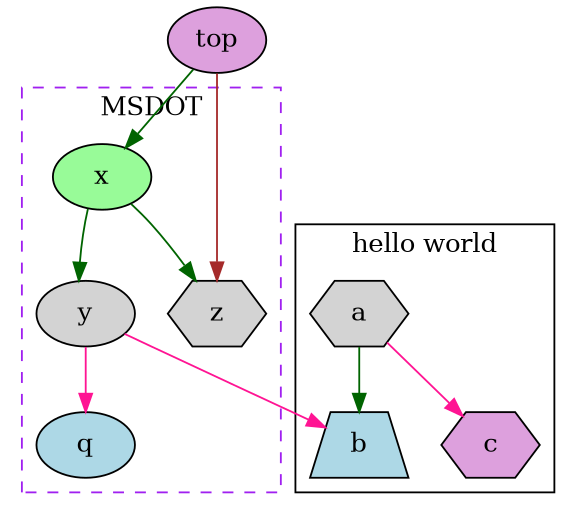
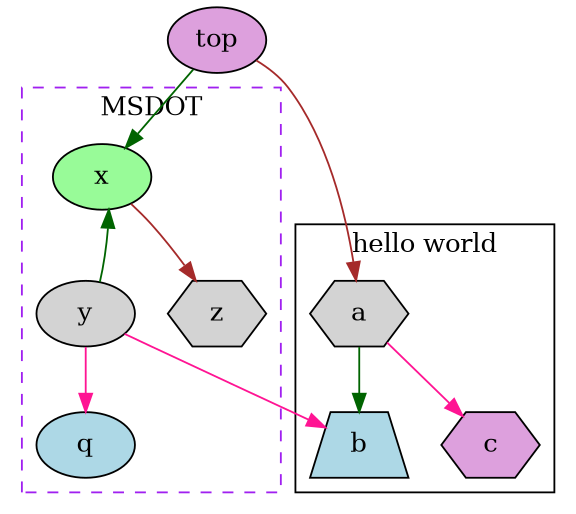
(217, 168) -> (323, 151)
(159, 233) -> (159, 233)
(83, 235) -> (105, 255)
